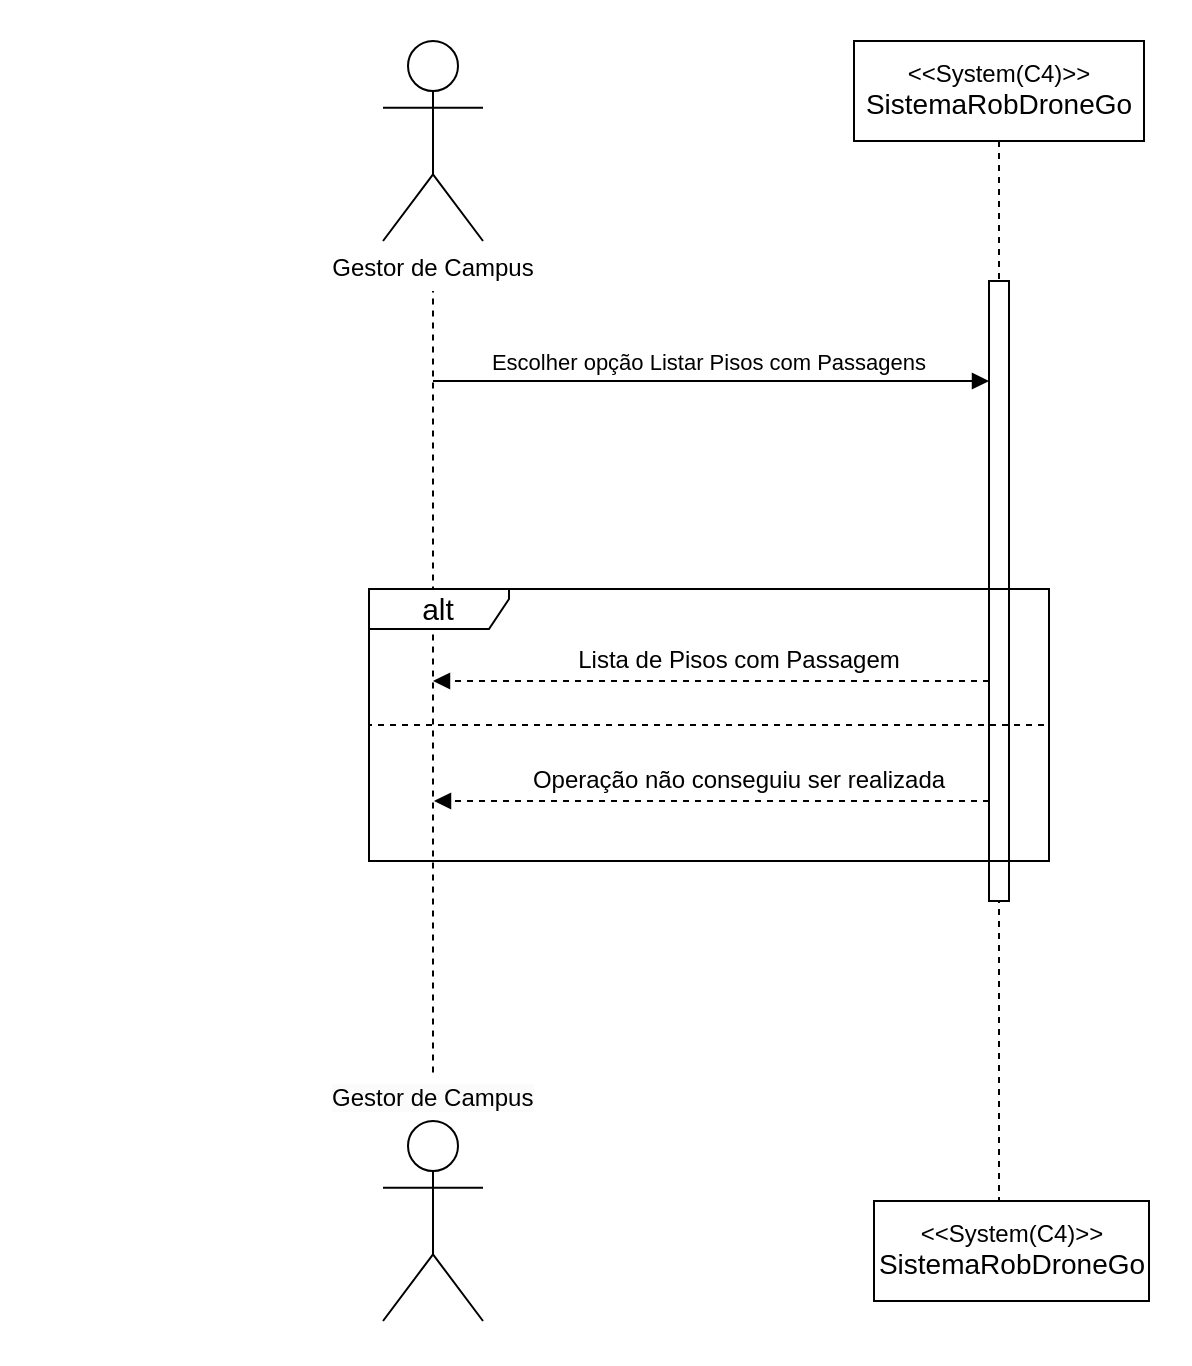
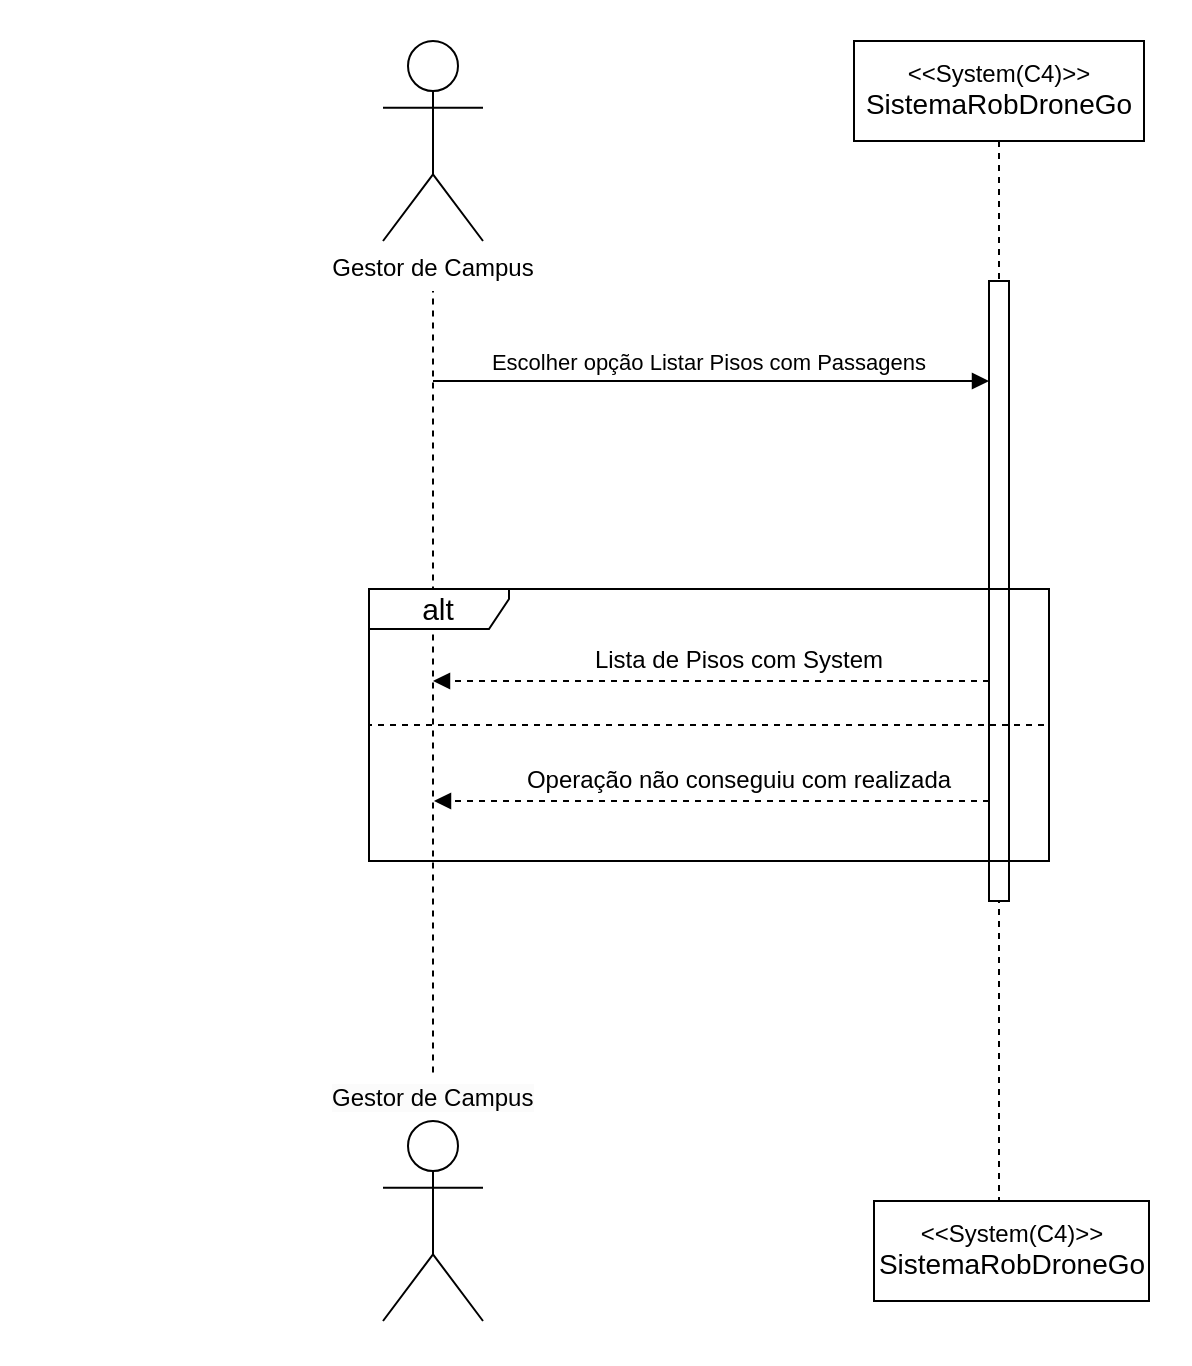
(740, 661) -> (740, 661)
(740, 781) -> (740, 781)
